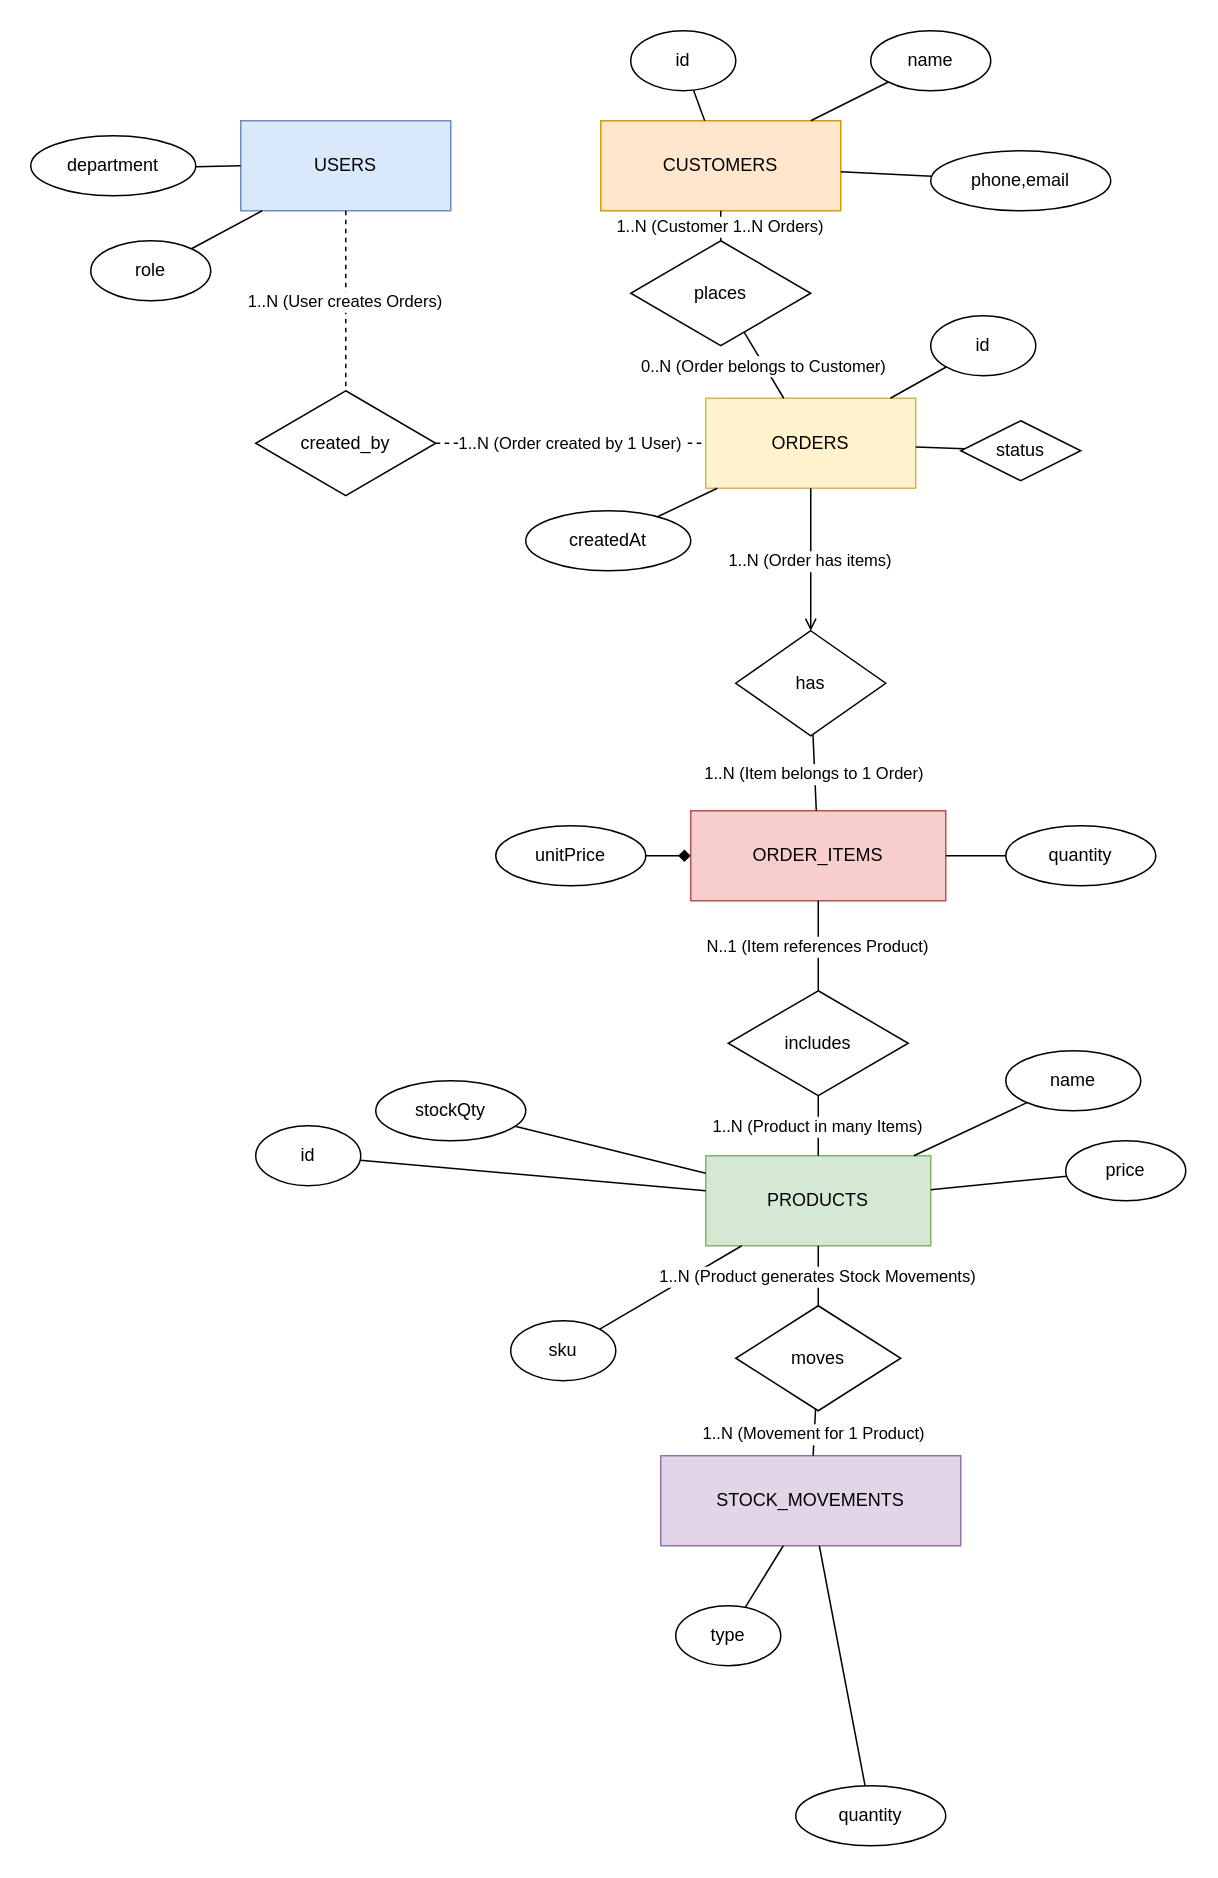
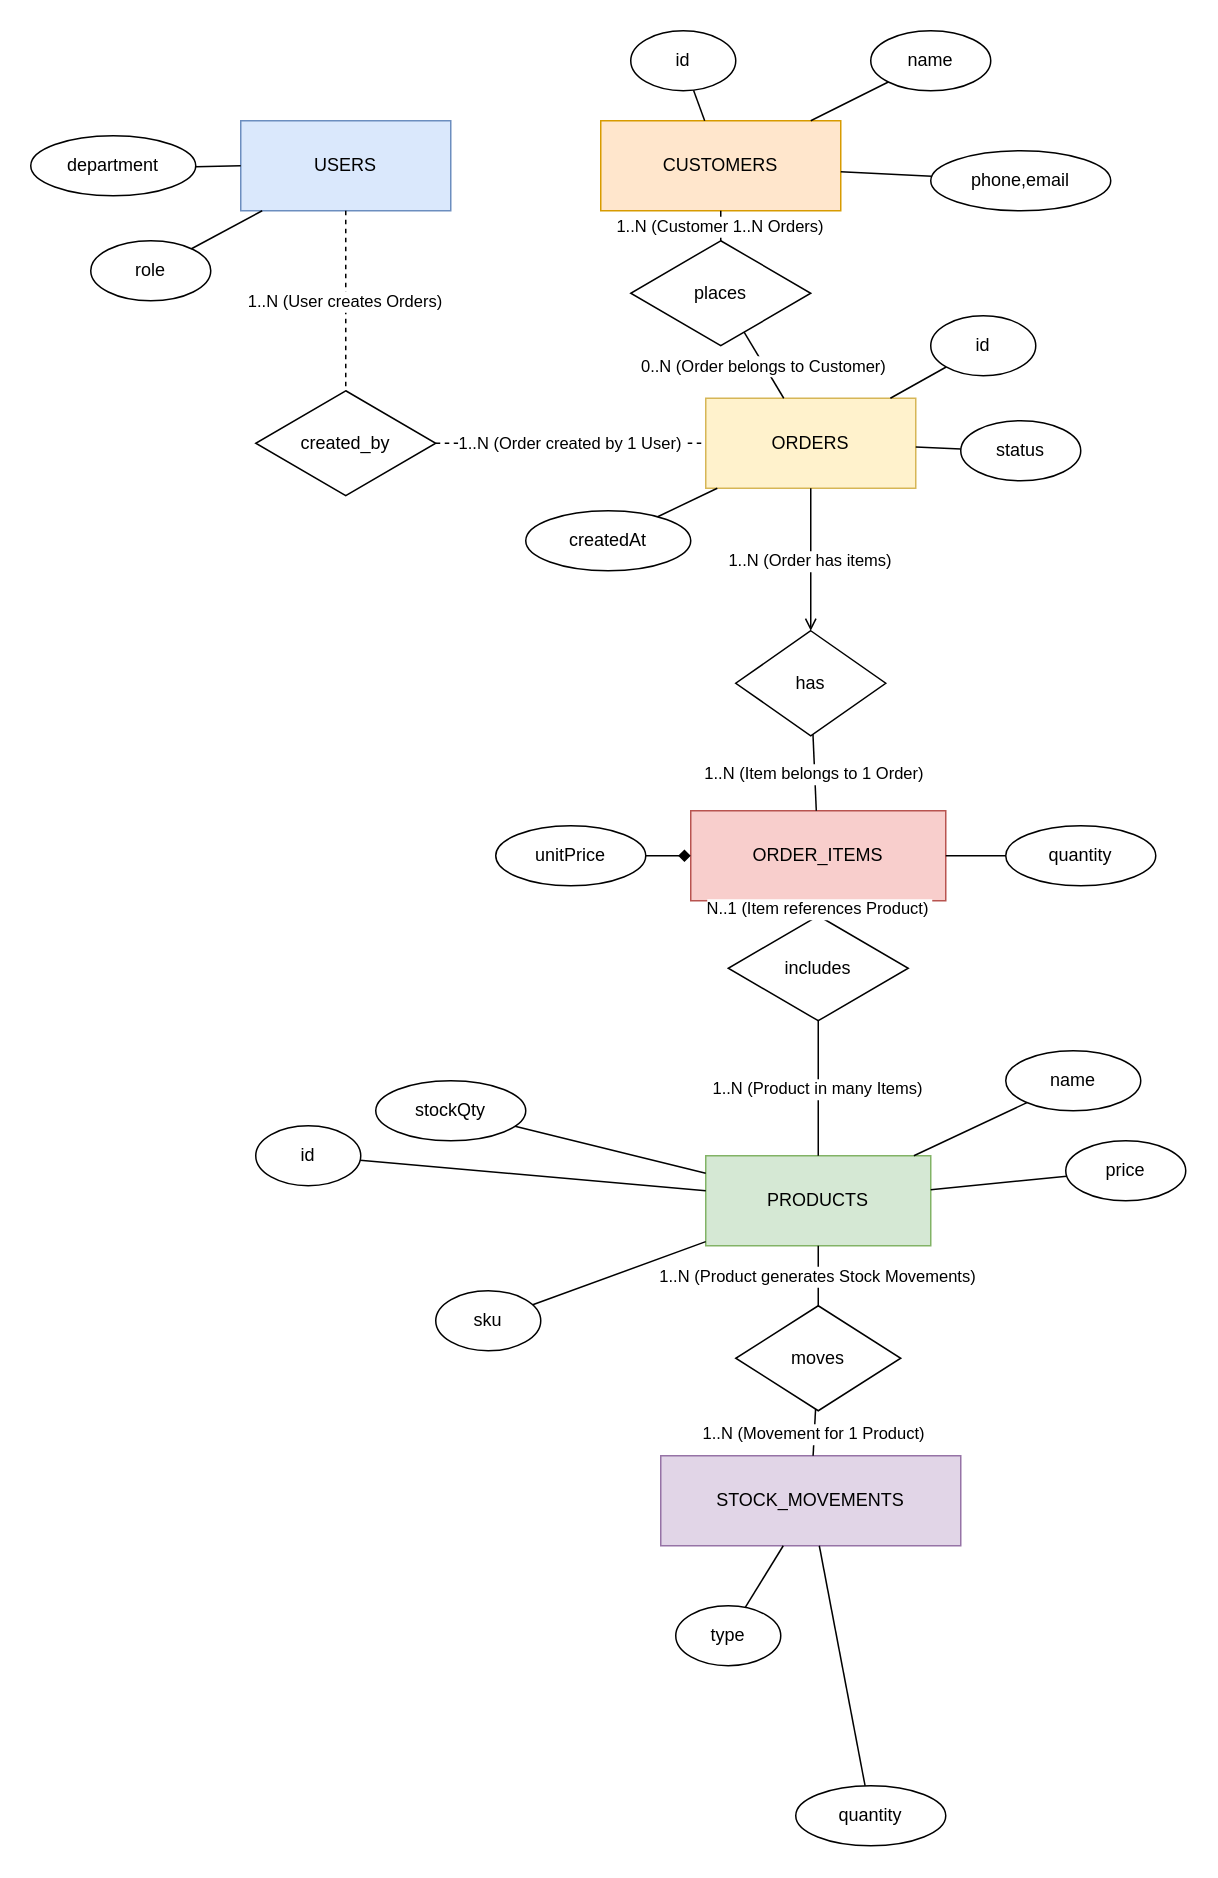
(1021, 451) -> (1021, 451)
(818, 1043) -> (818, 968)
(563, 1351) -> (488, 1321)
